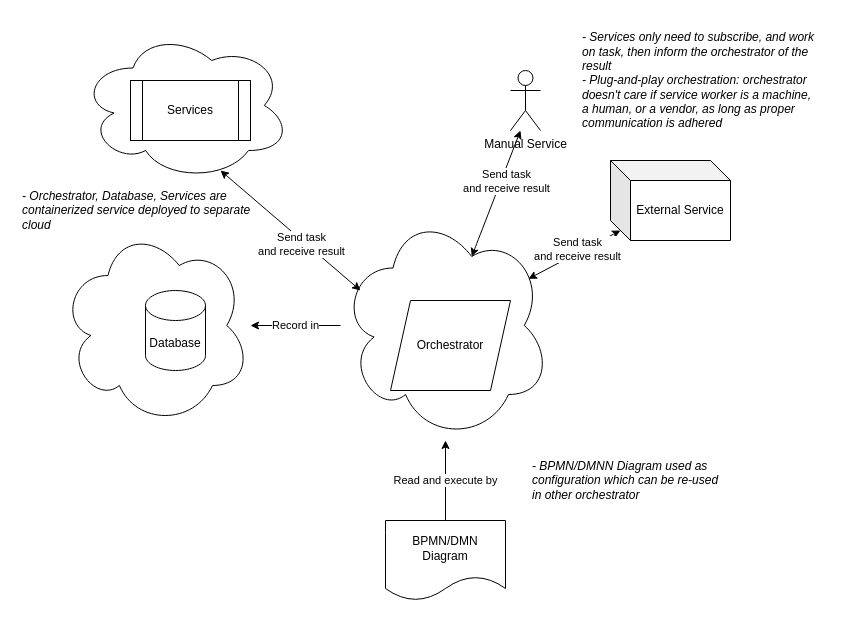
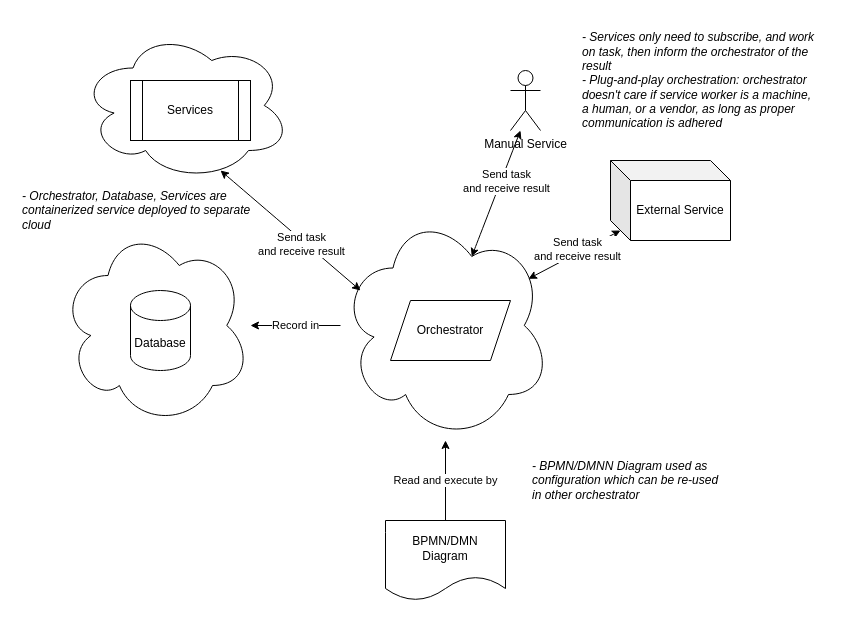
(176, 331) -> (161, 331)
(451, 346) -> (451, 331)
